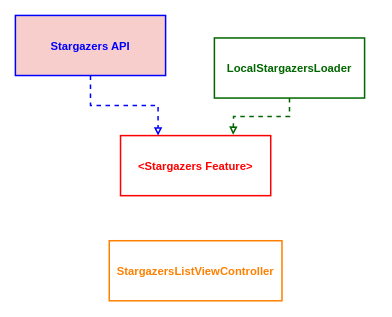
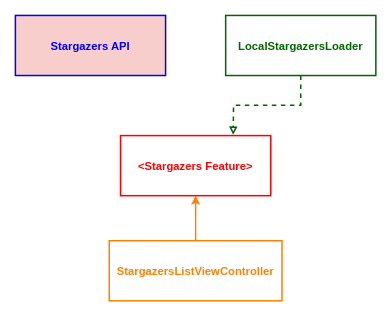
(289, 68) -> (300, 45)
(120, 105) -> none
none -> (195, 221)
